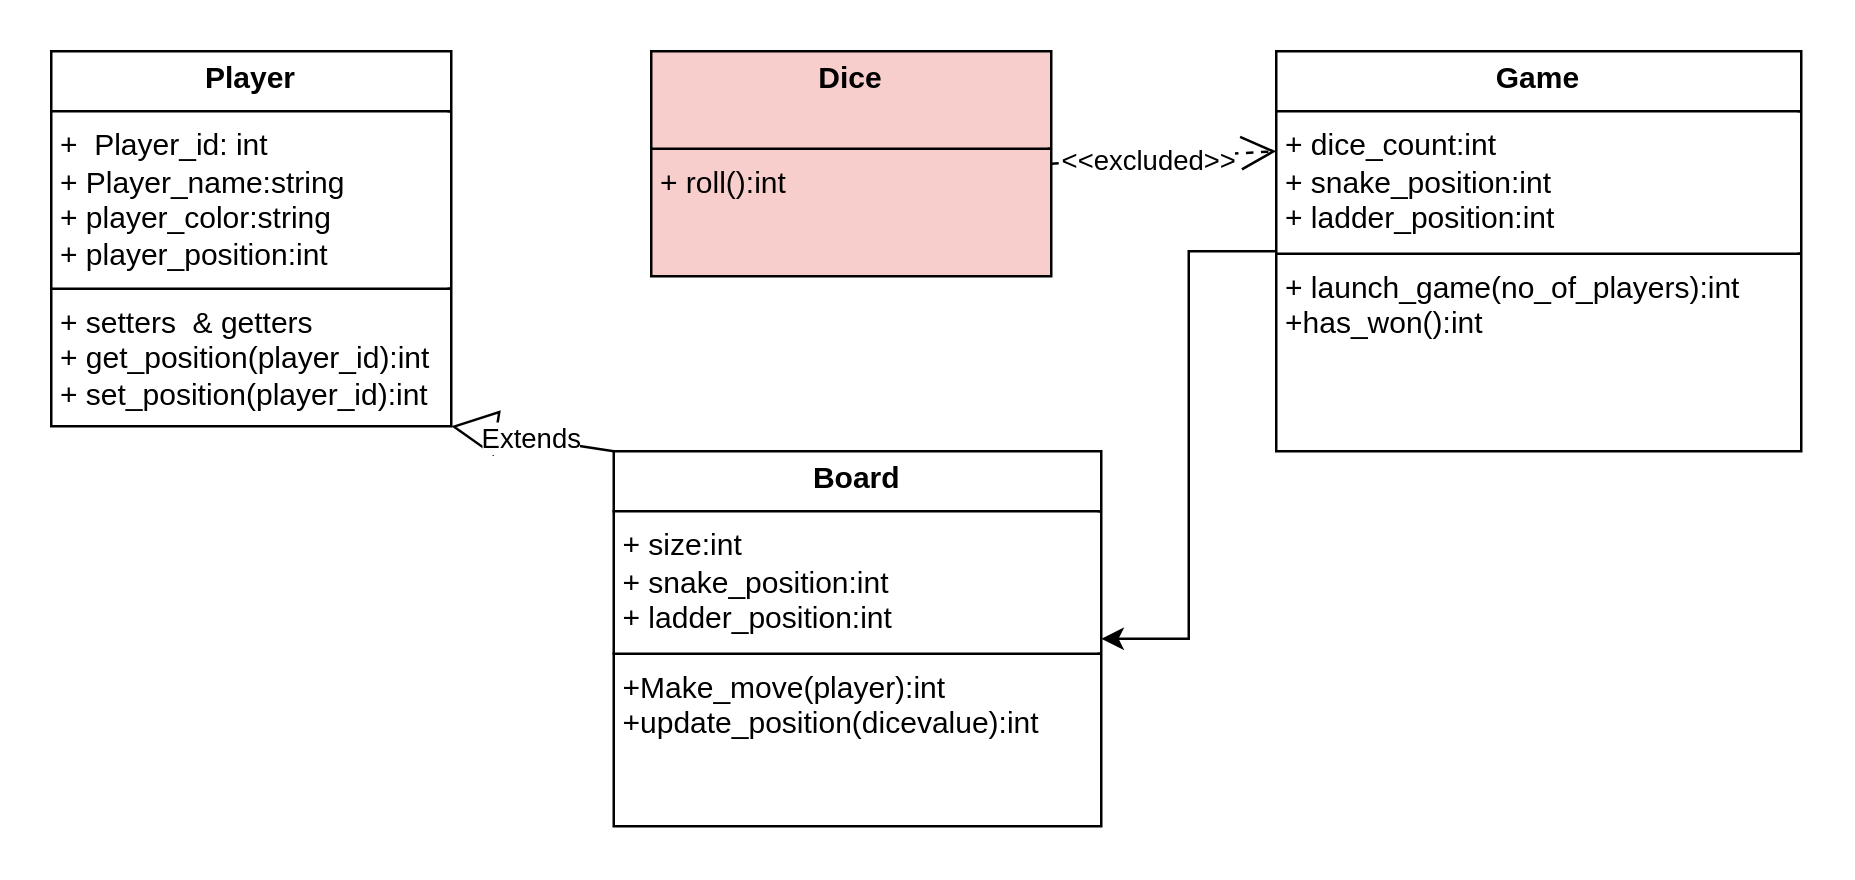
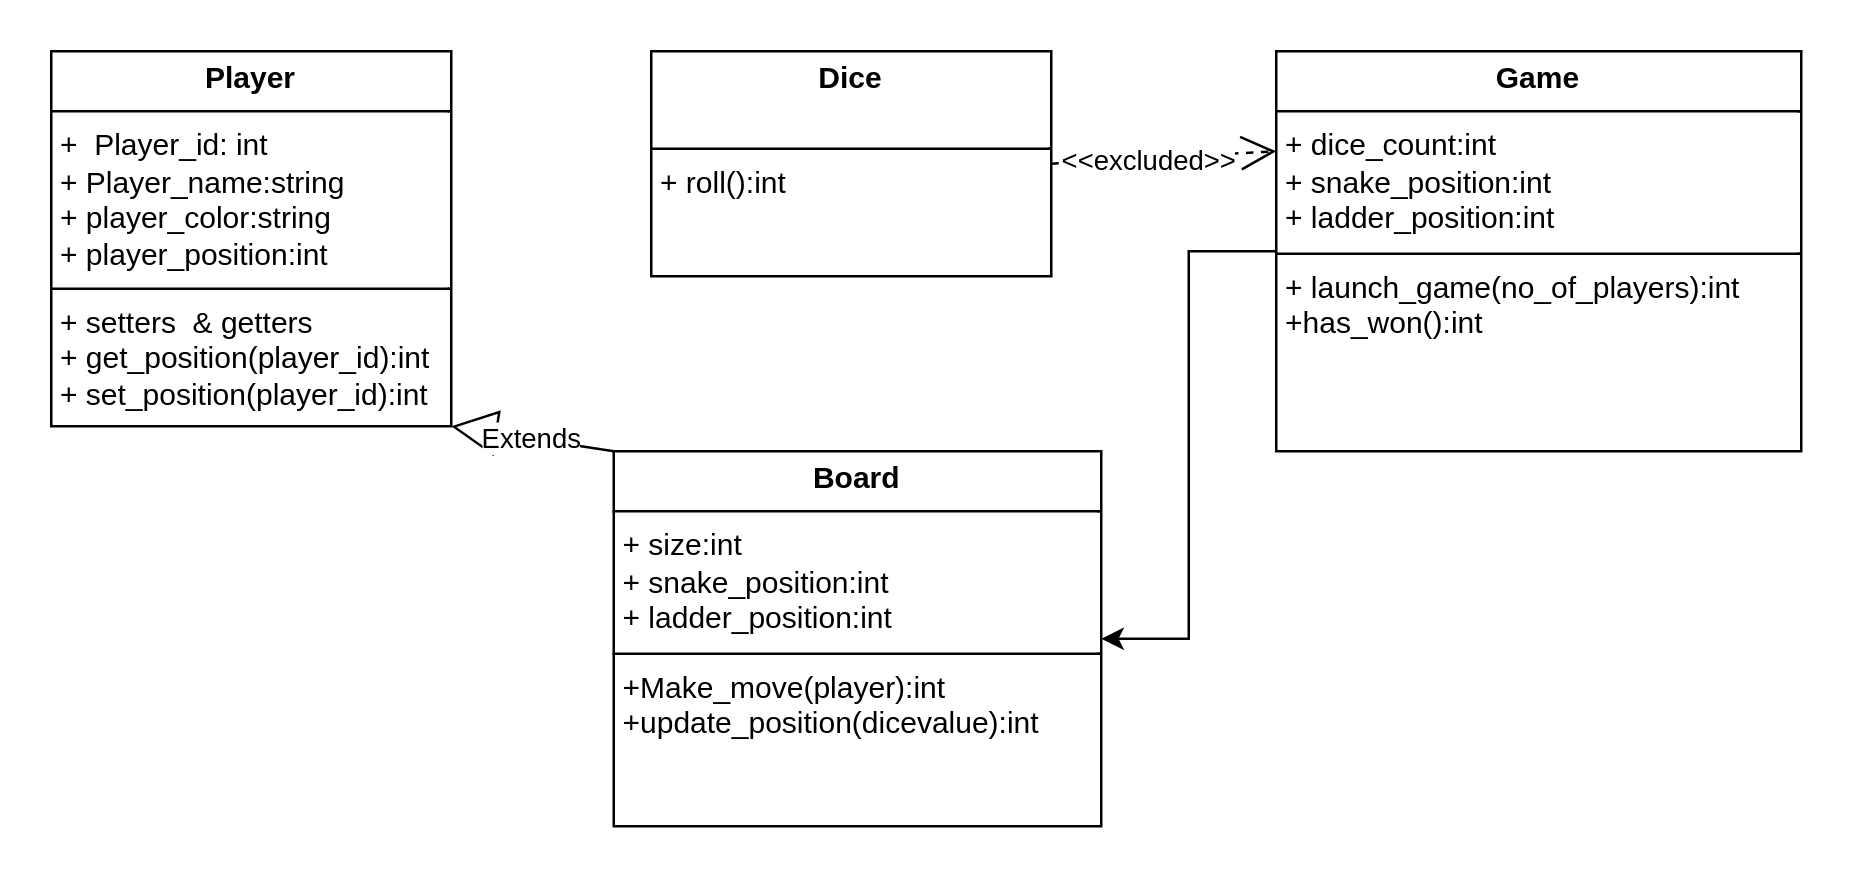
(851, 164) -> (851, 164)
